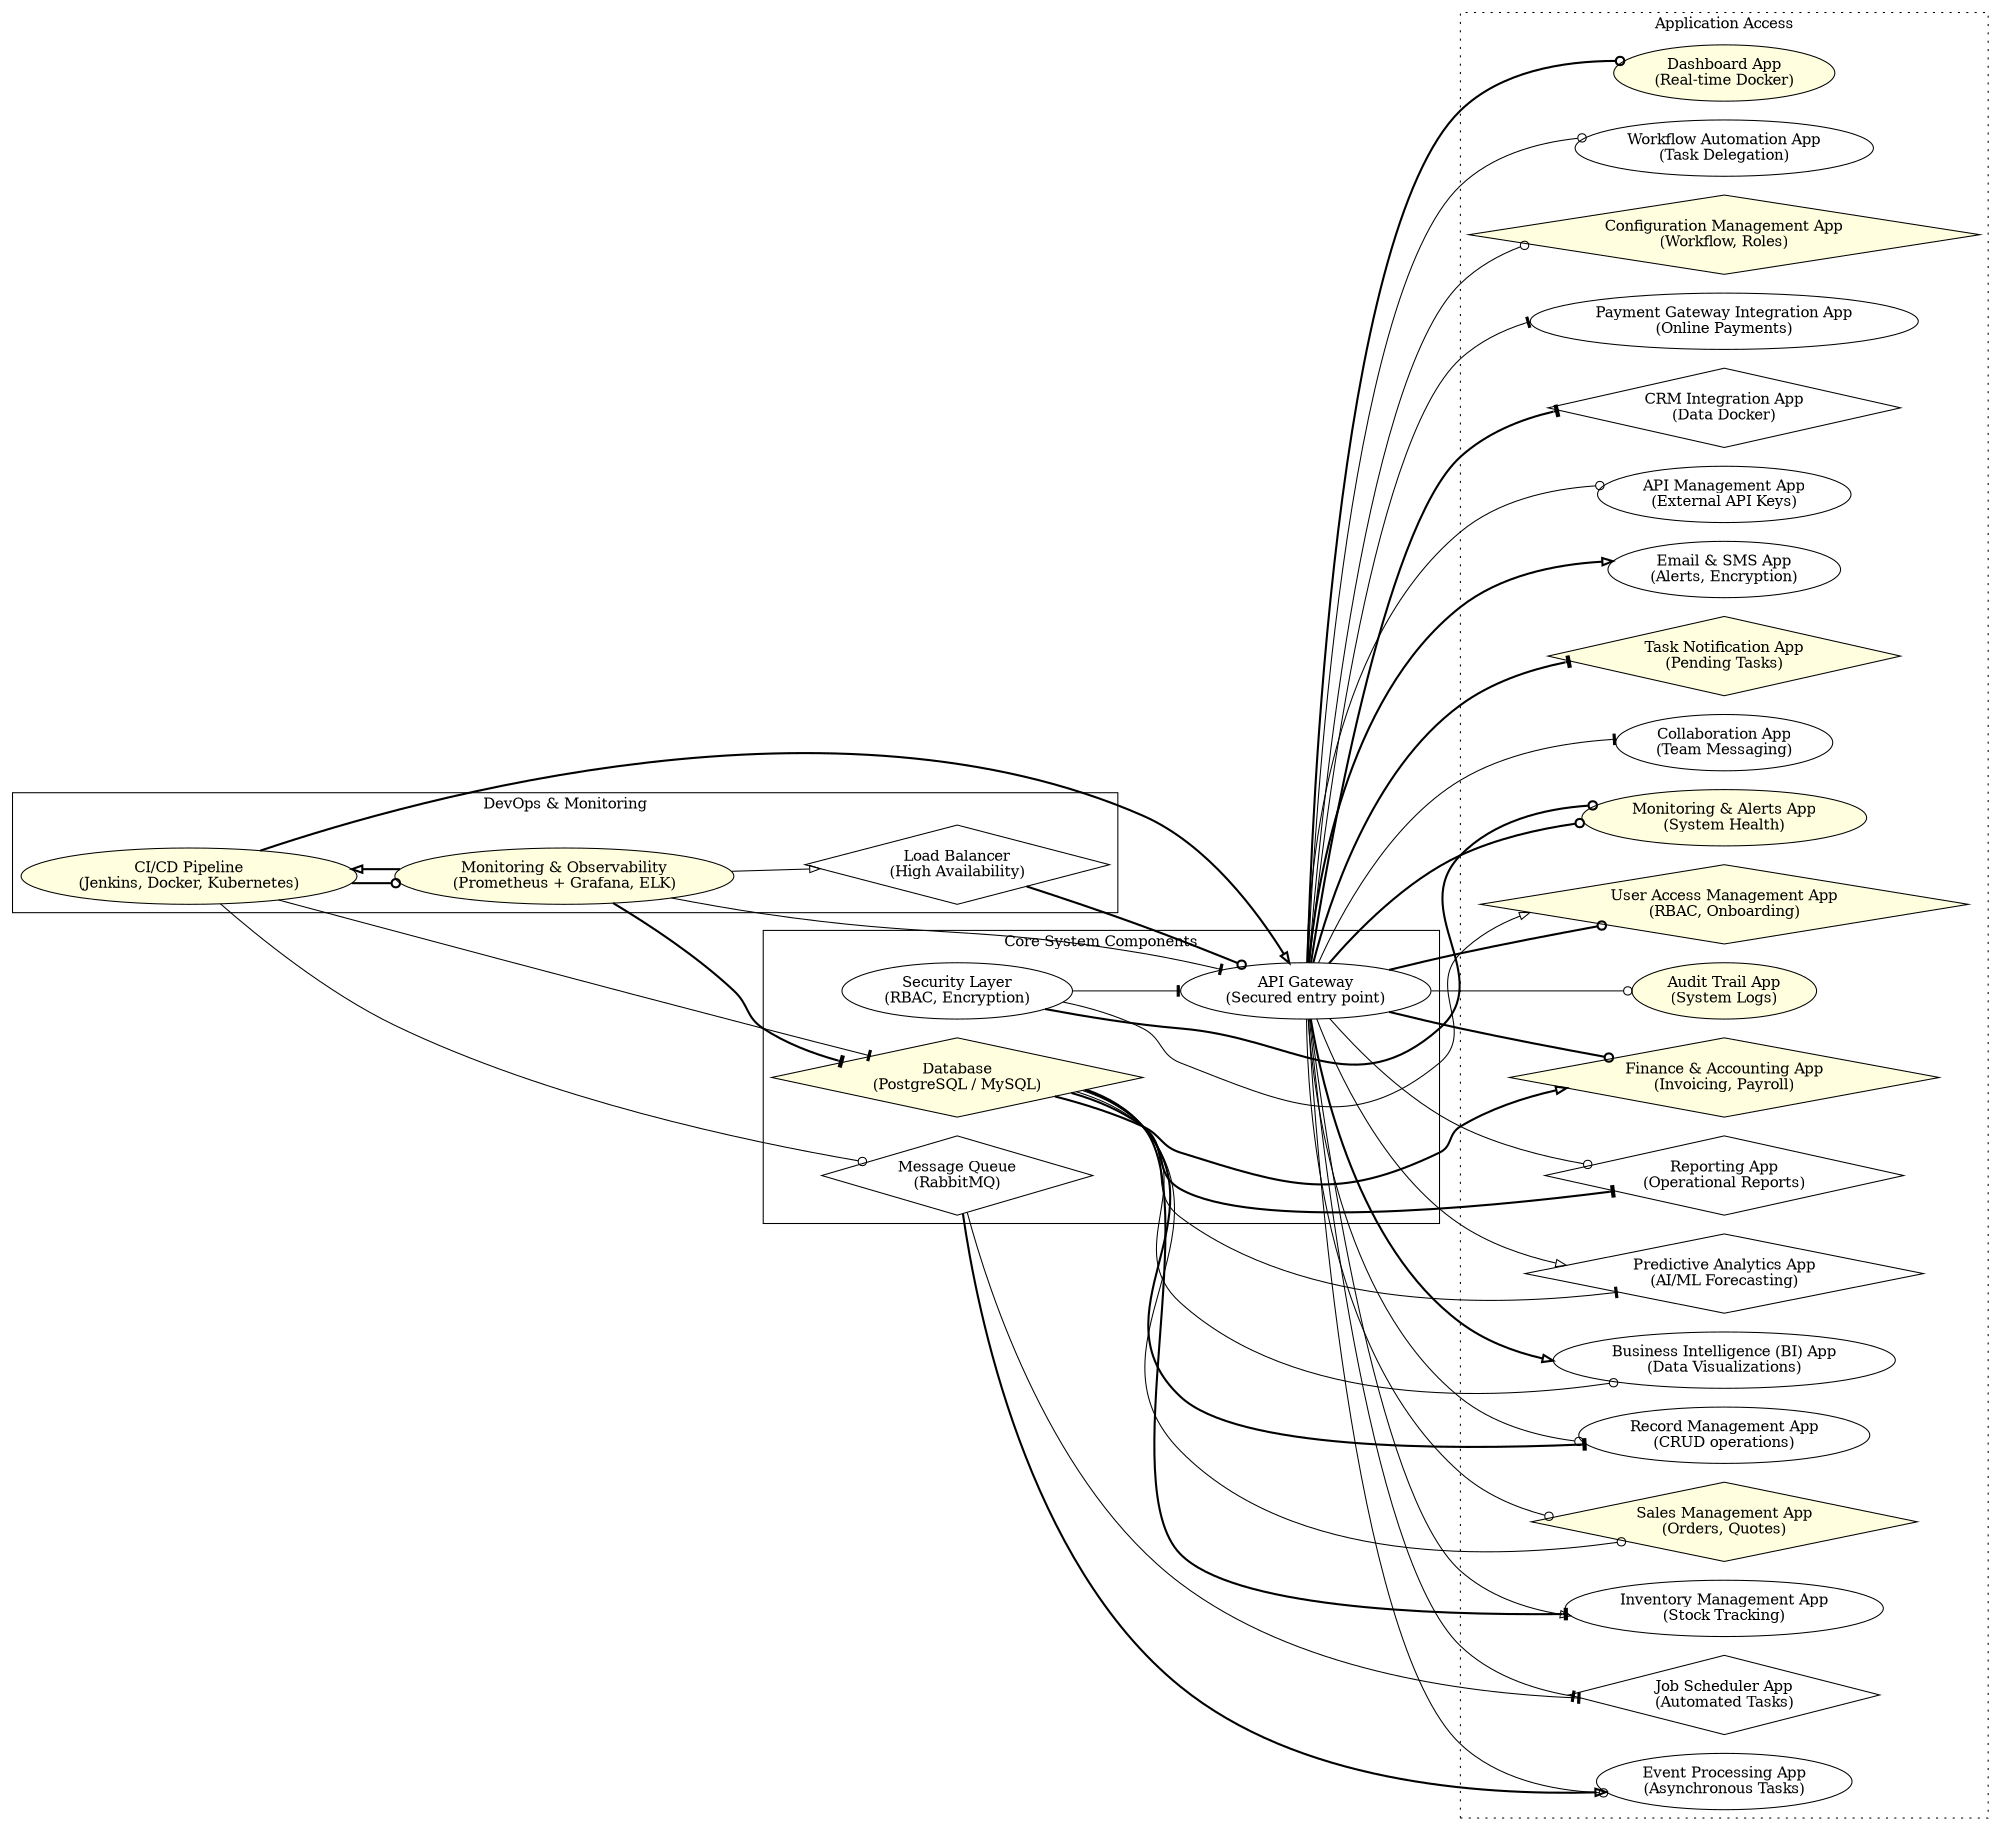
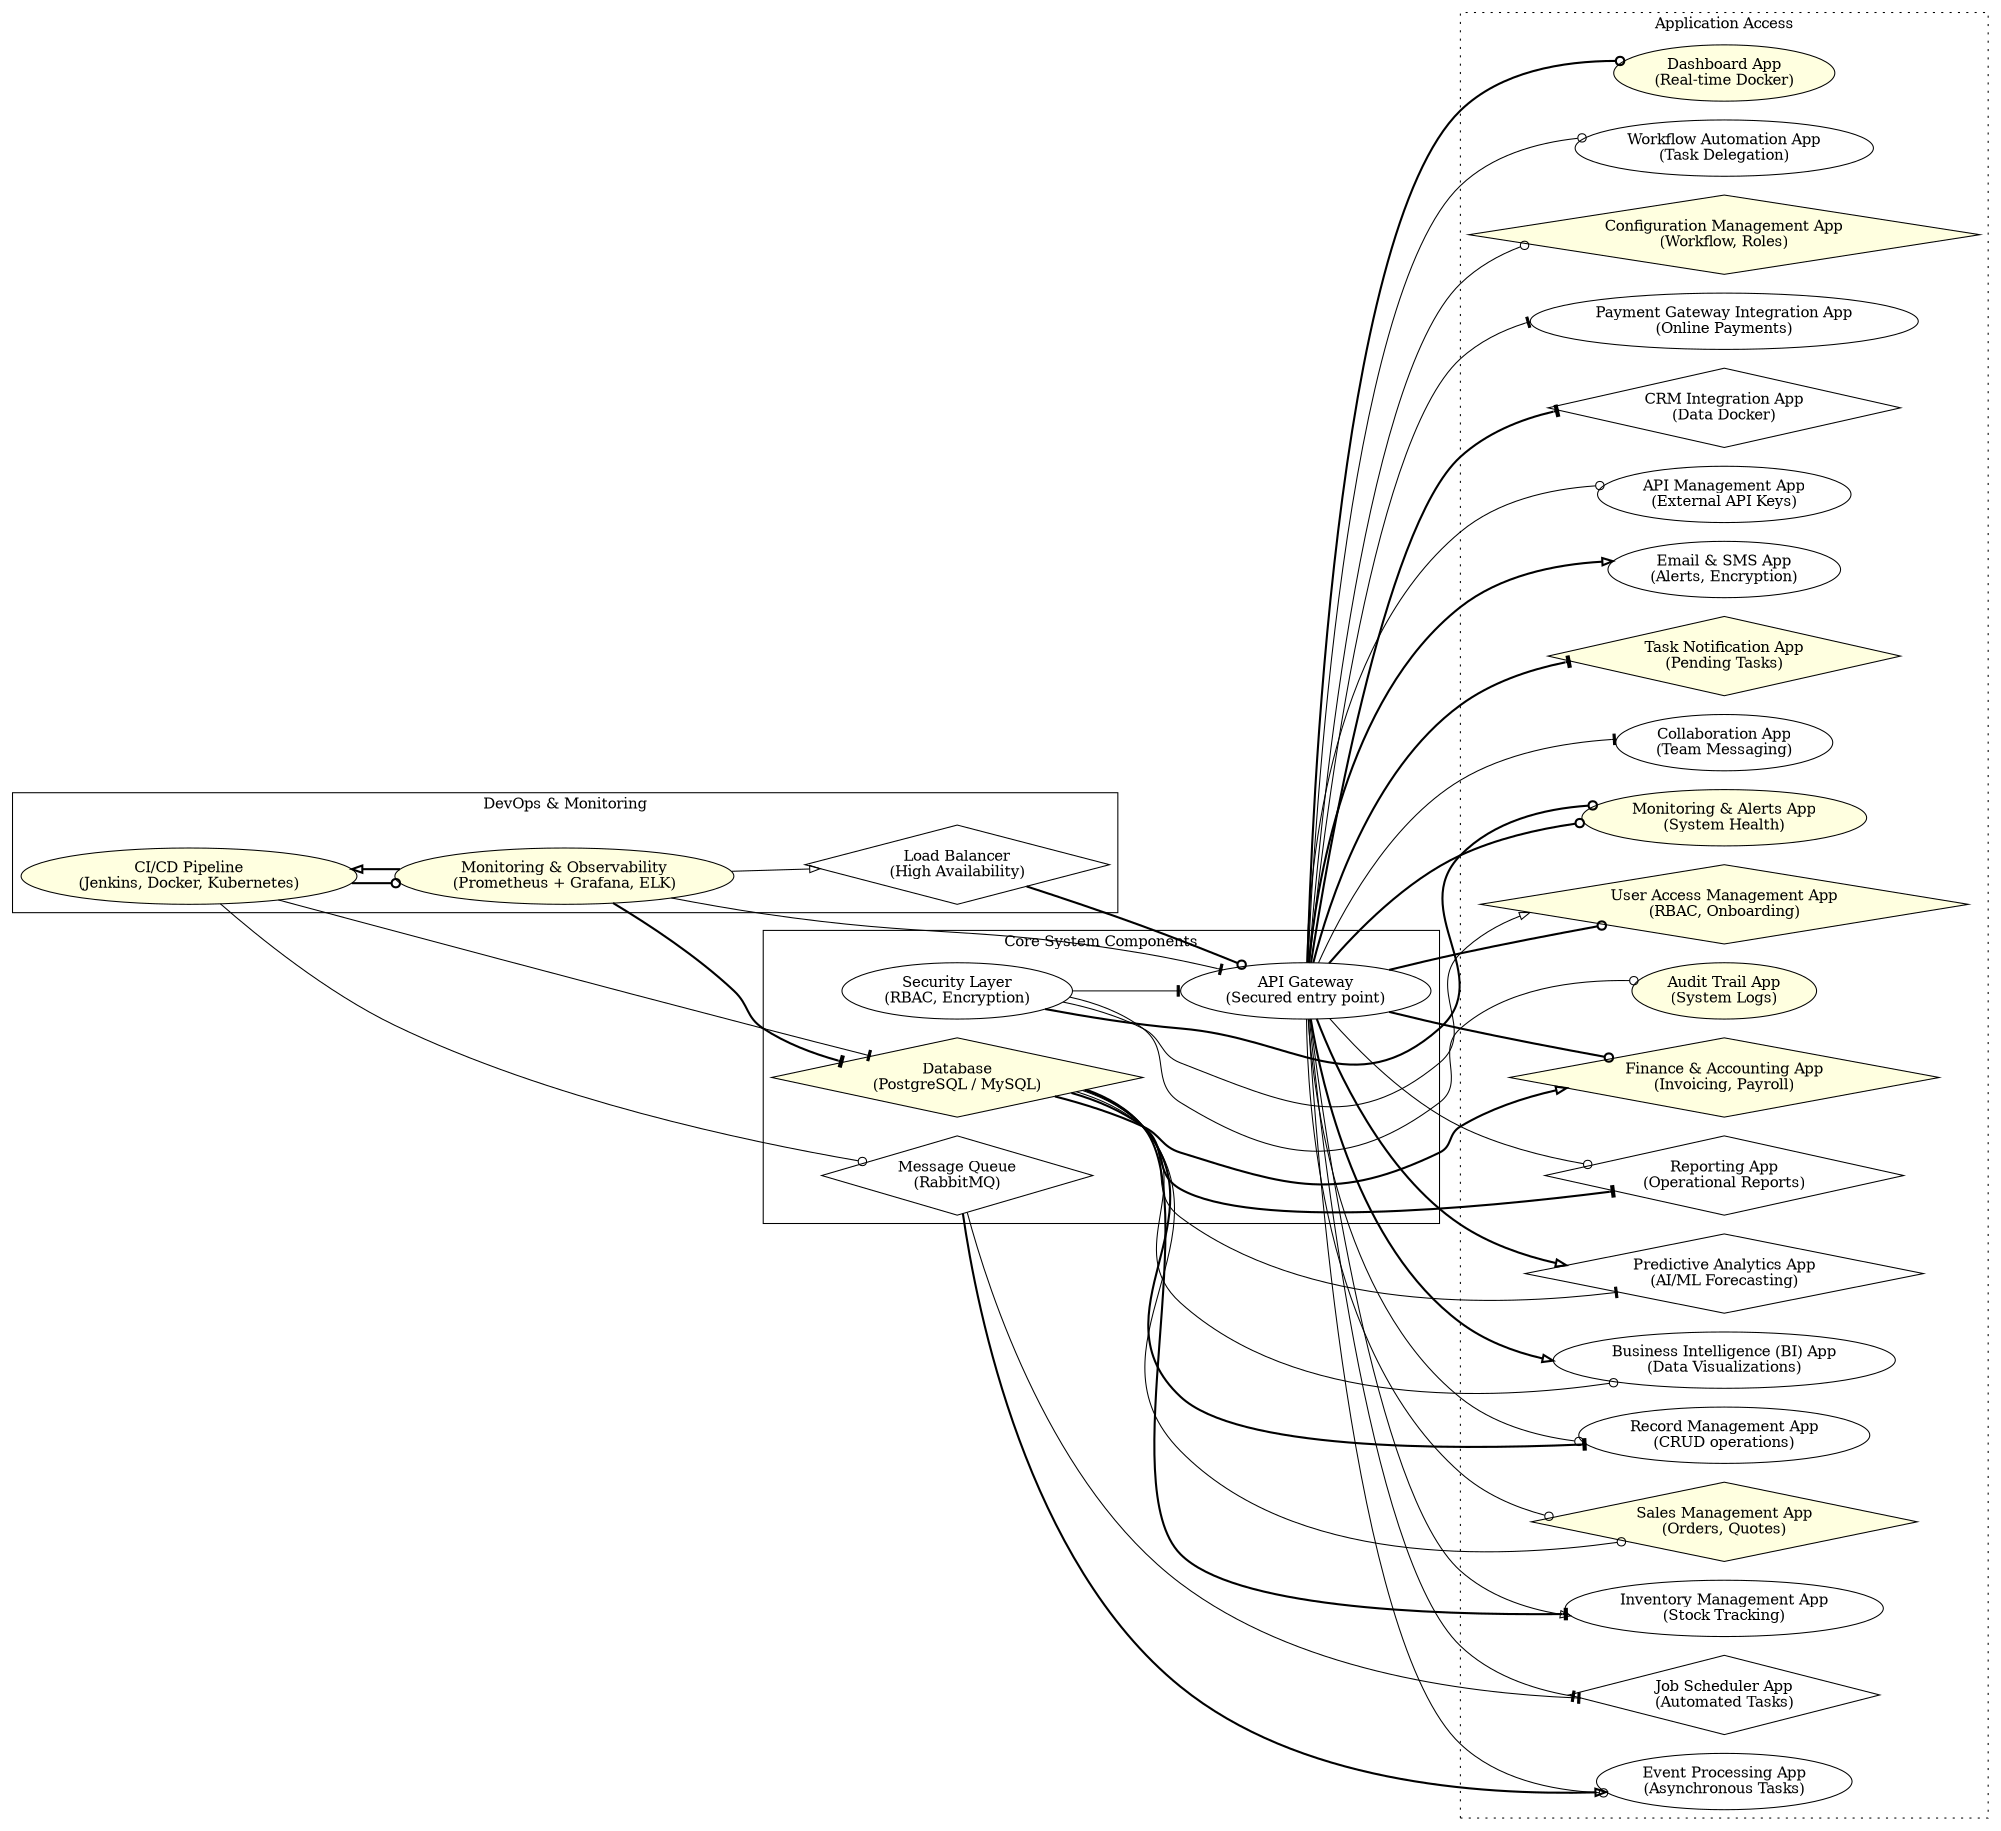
(800, 754) -> none
(1527, 991) -> (1357, 1145)
(1411, 1180) -> (1411, 1180)
